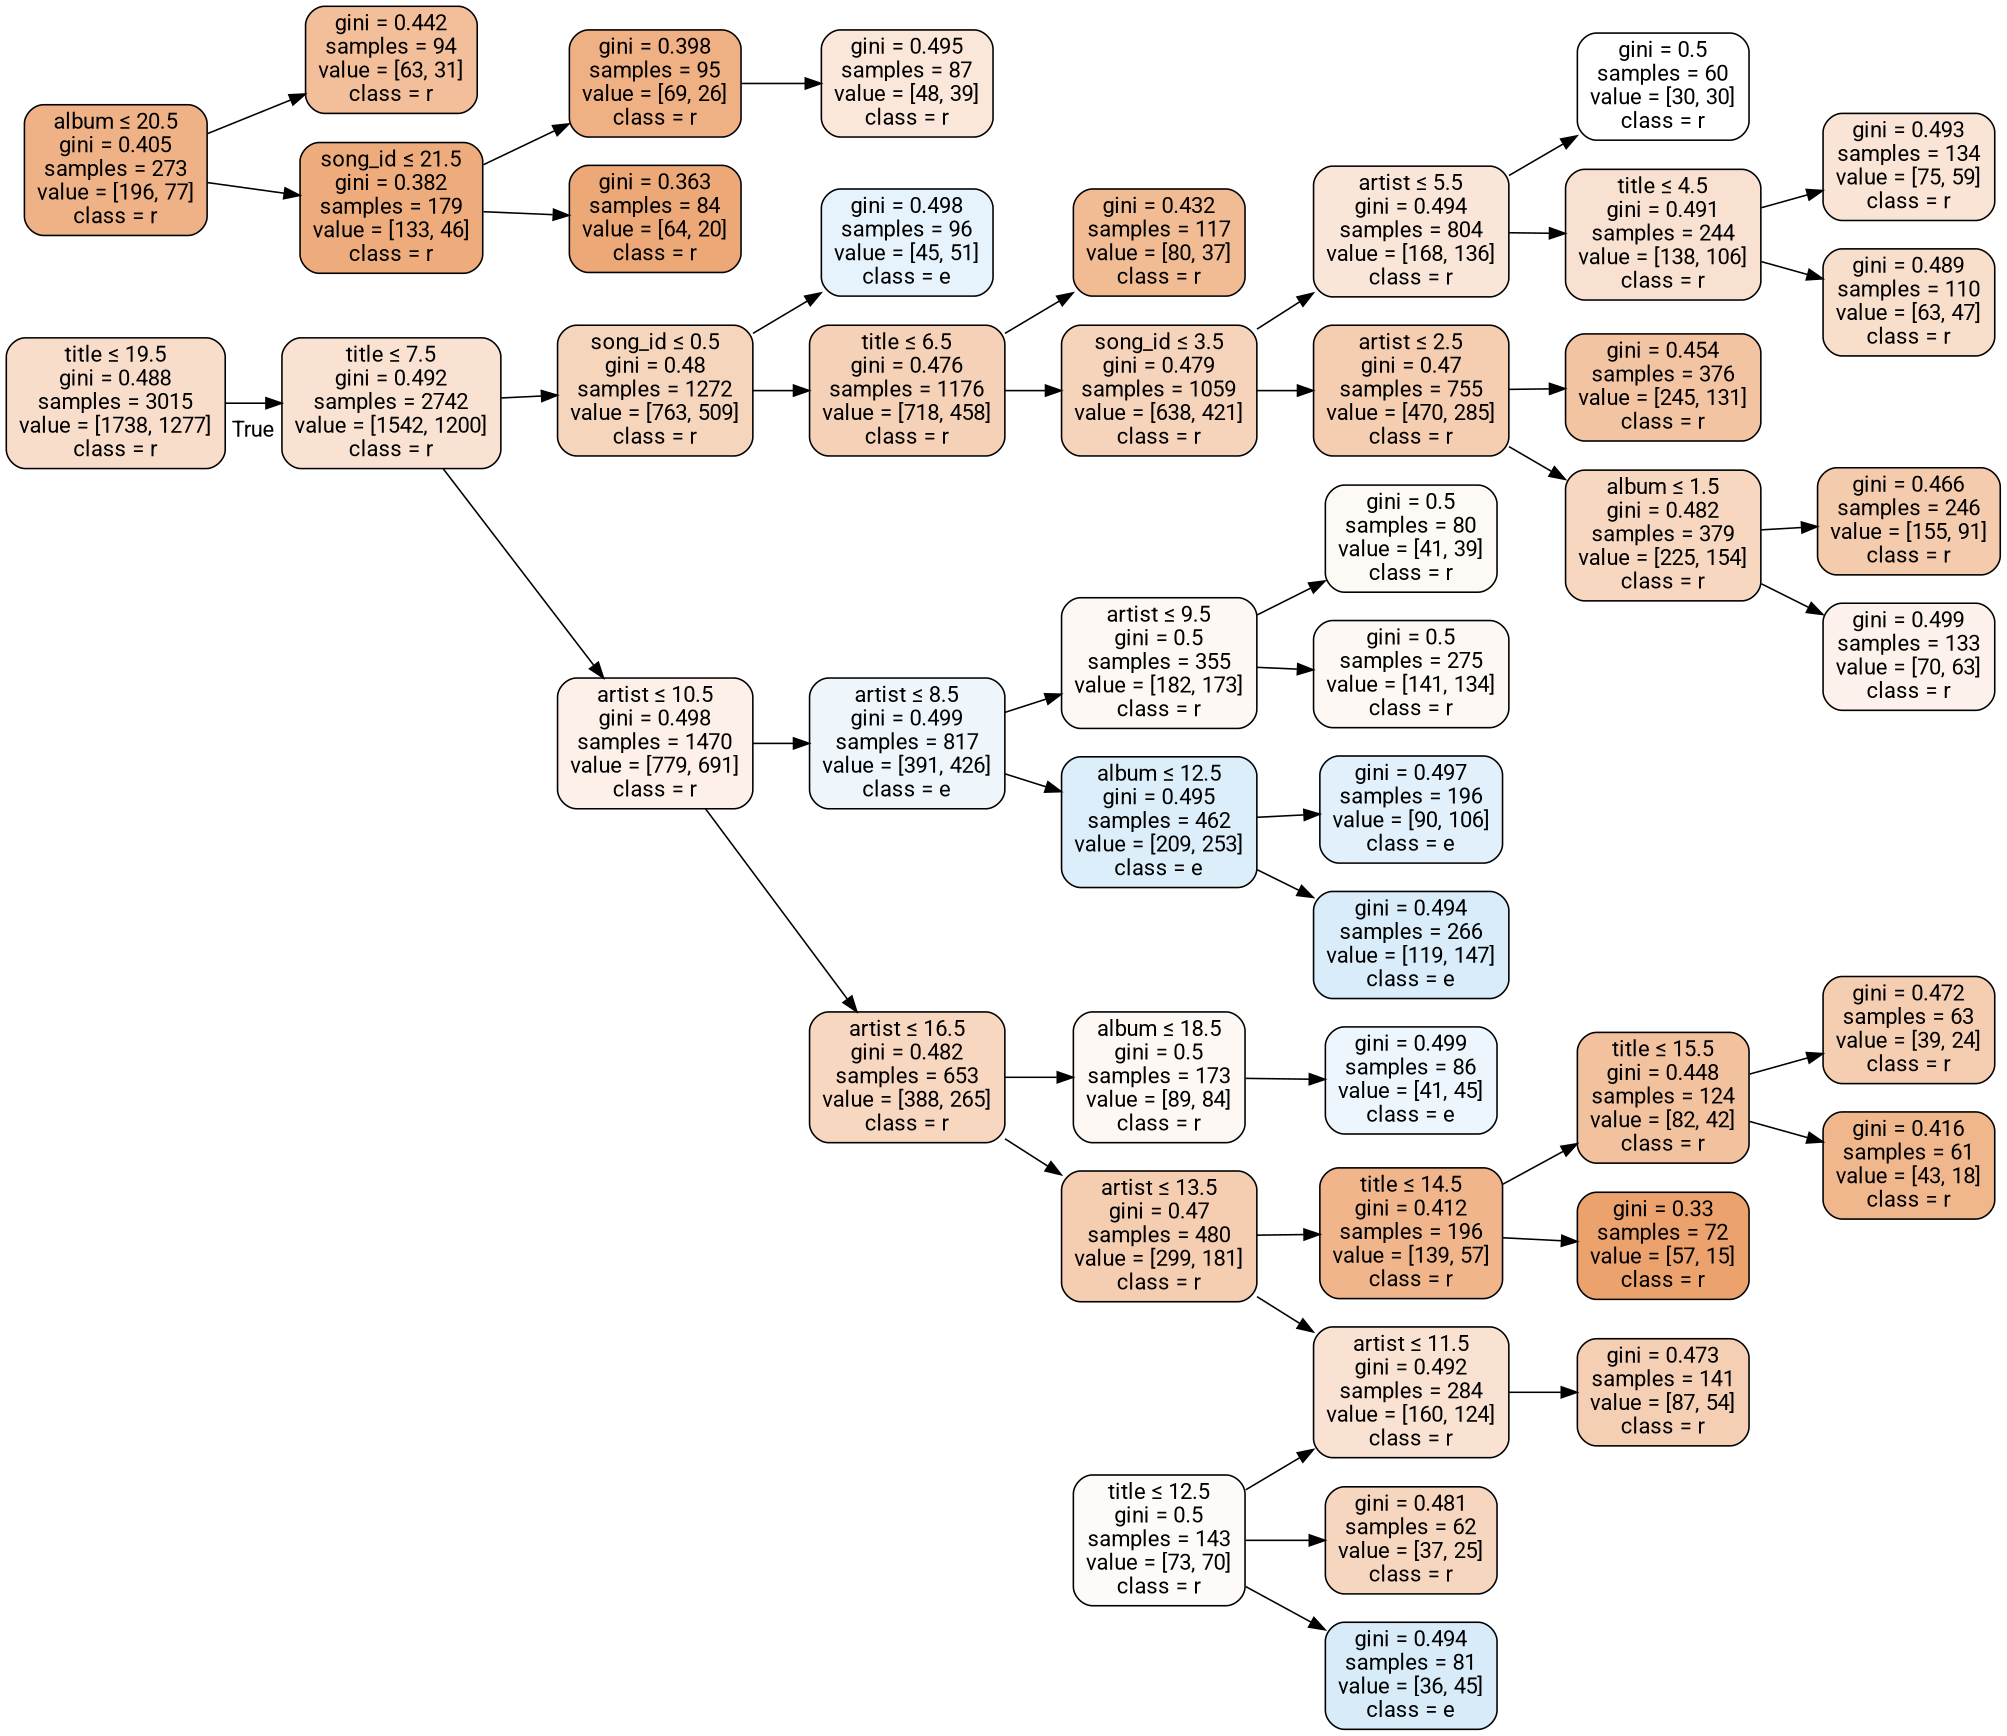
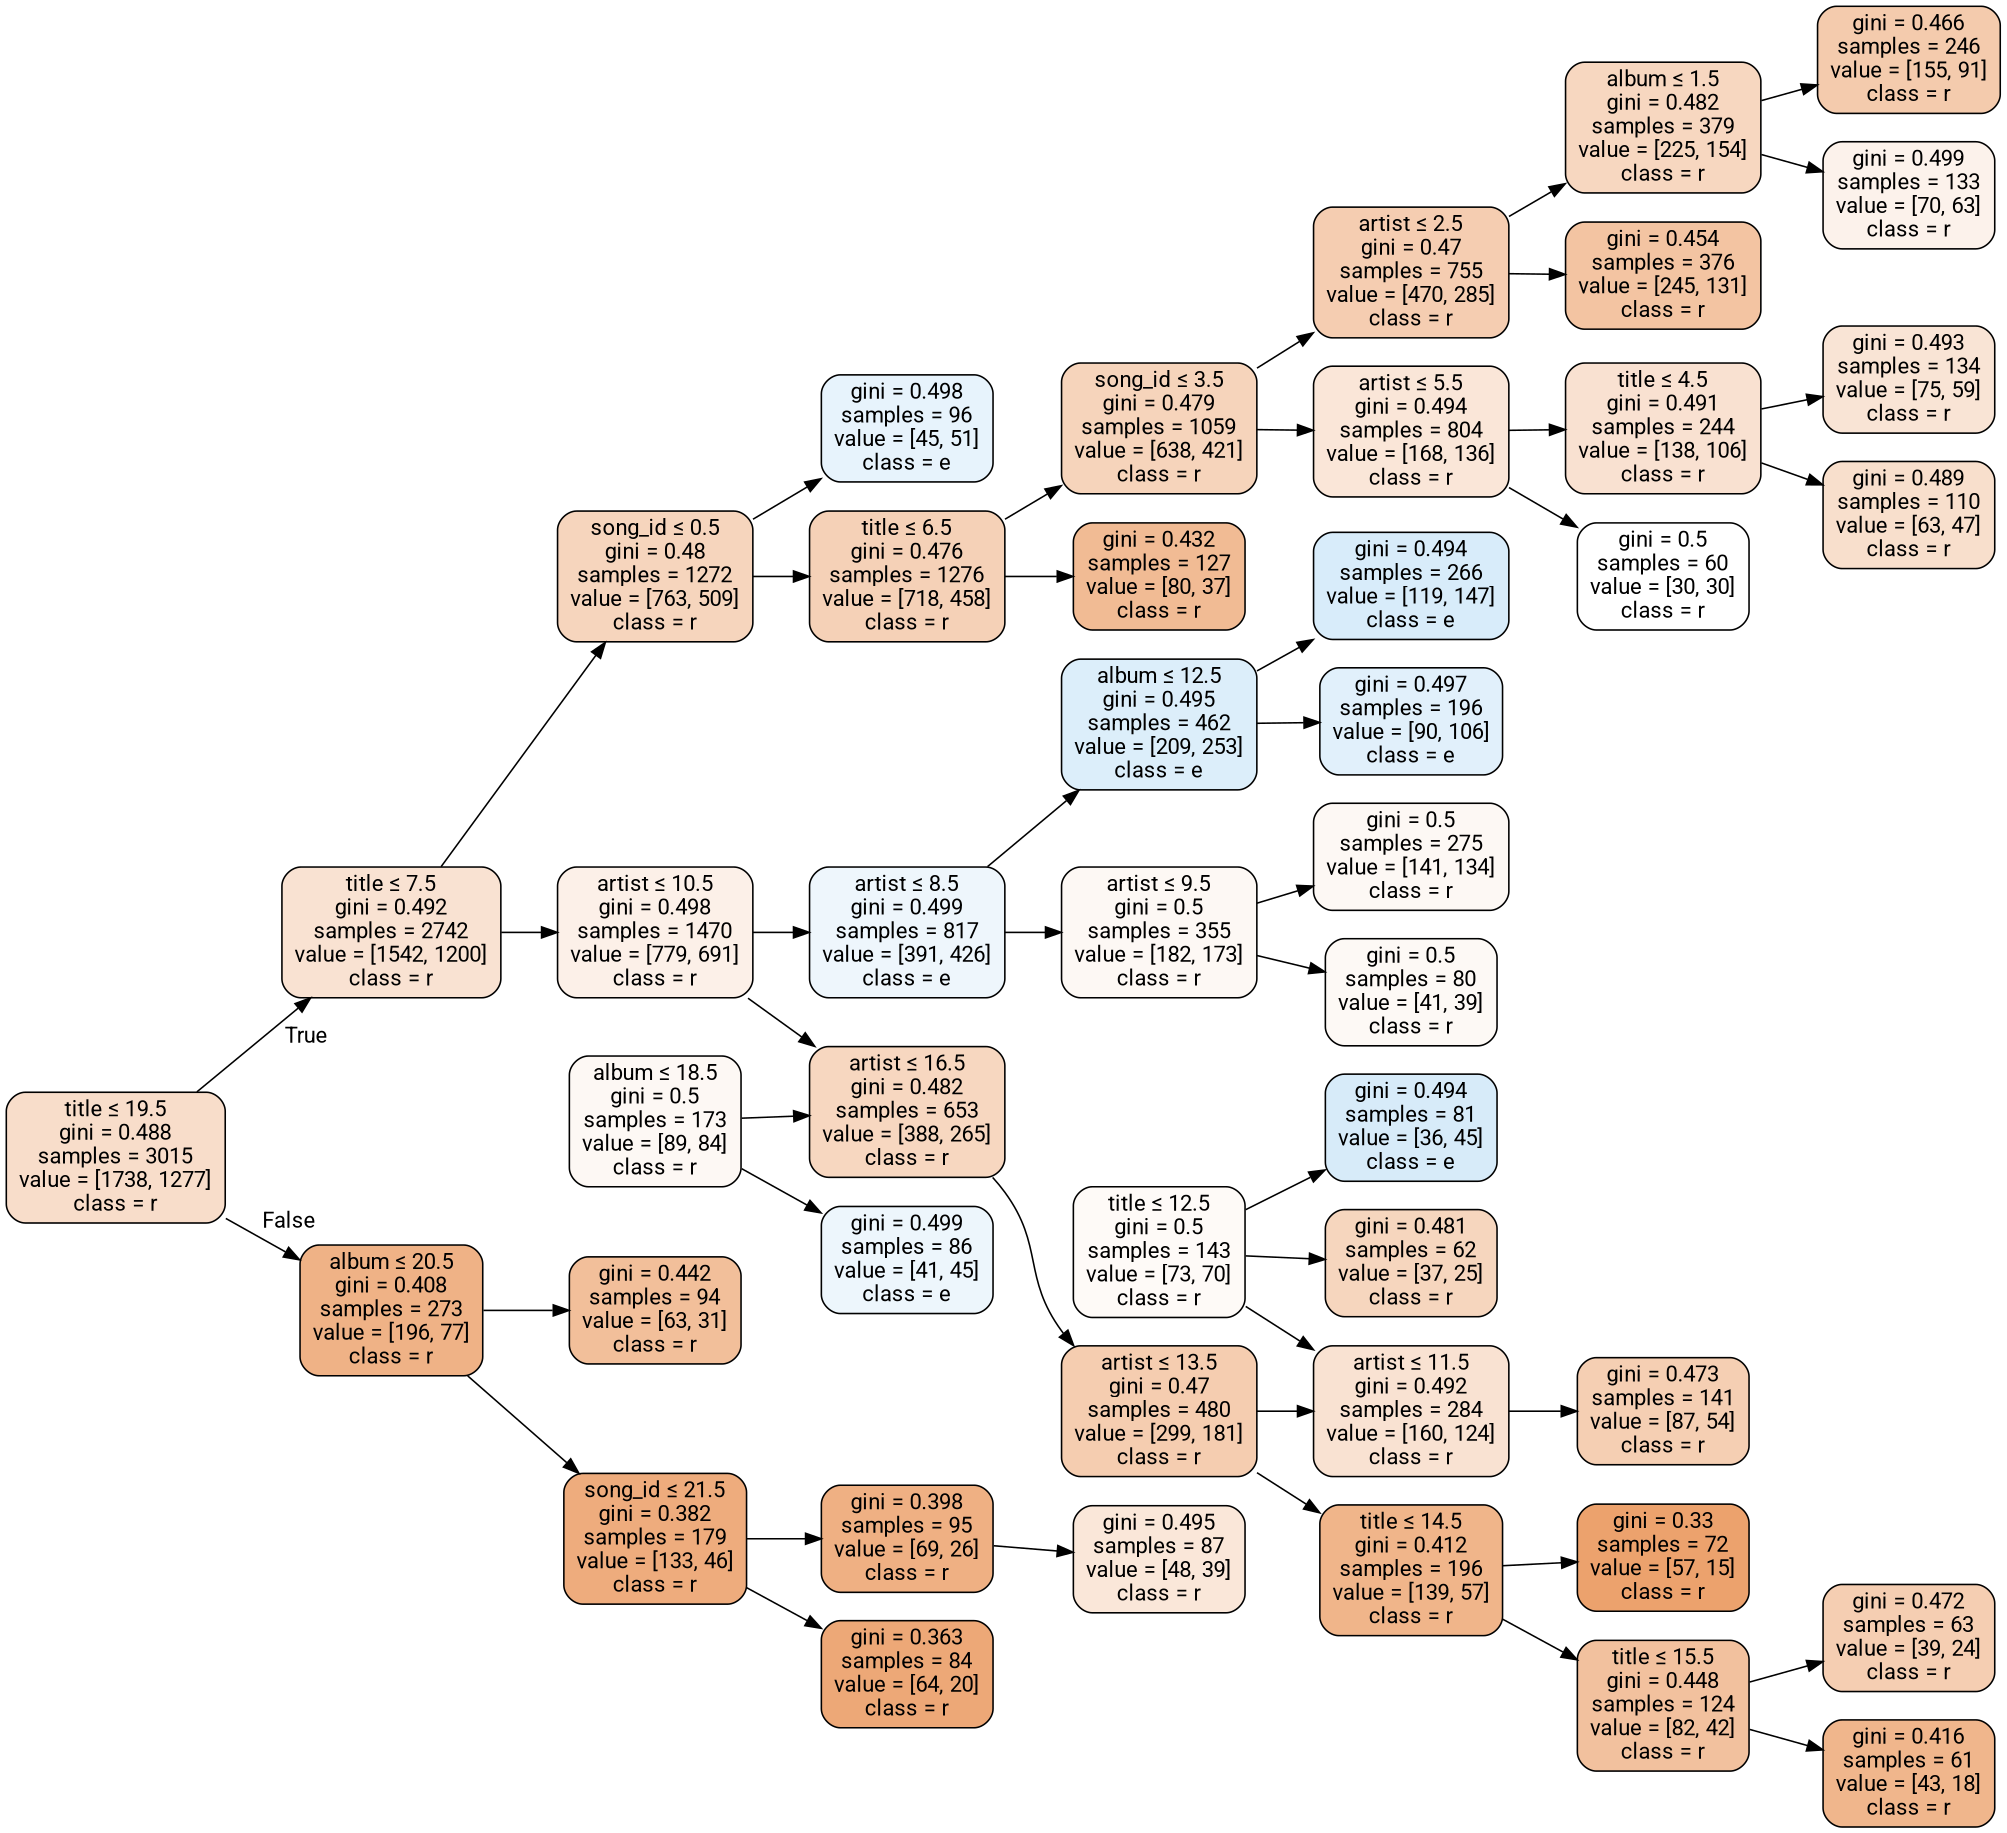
(116, 146) -> (391, 1286)
(1159, 230) -> (1159, 564)
(907, 390) -> (907, 576)
(1031, 1077) -> (768, 1117)
none -> (256, 1235)
